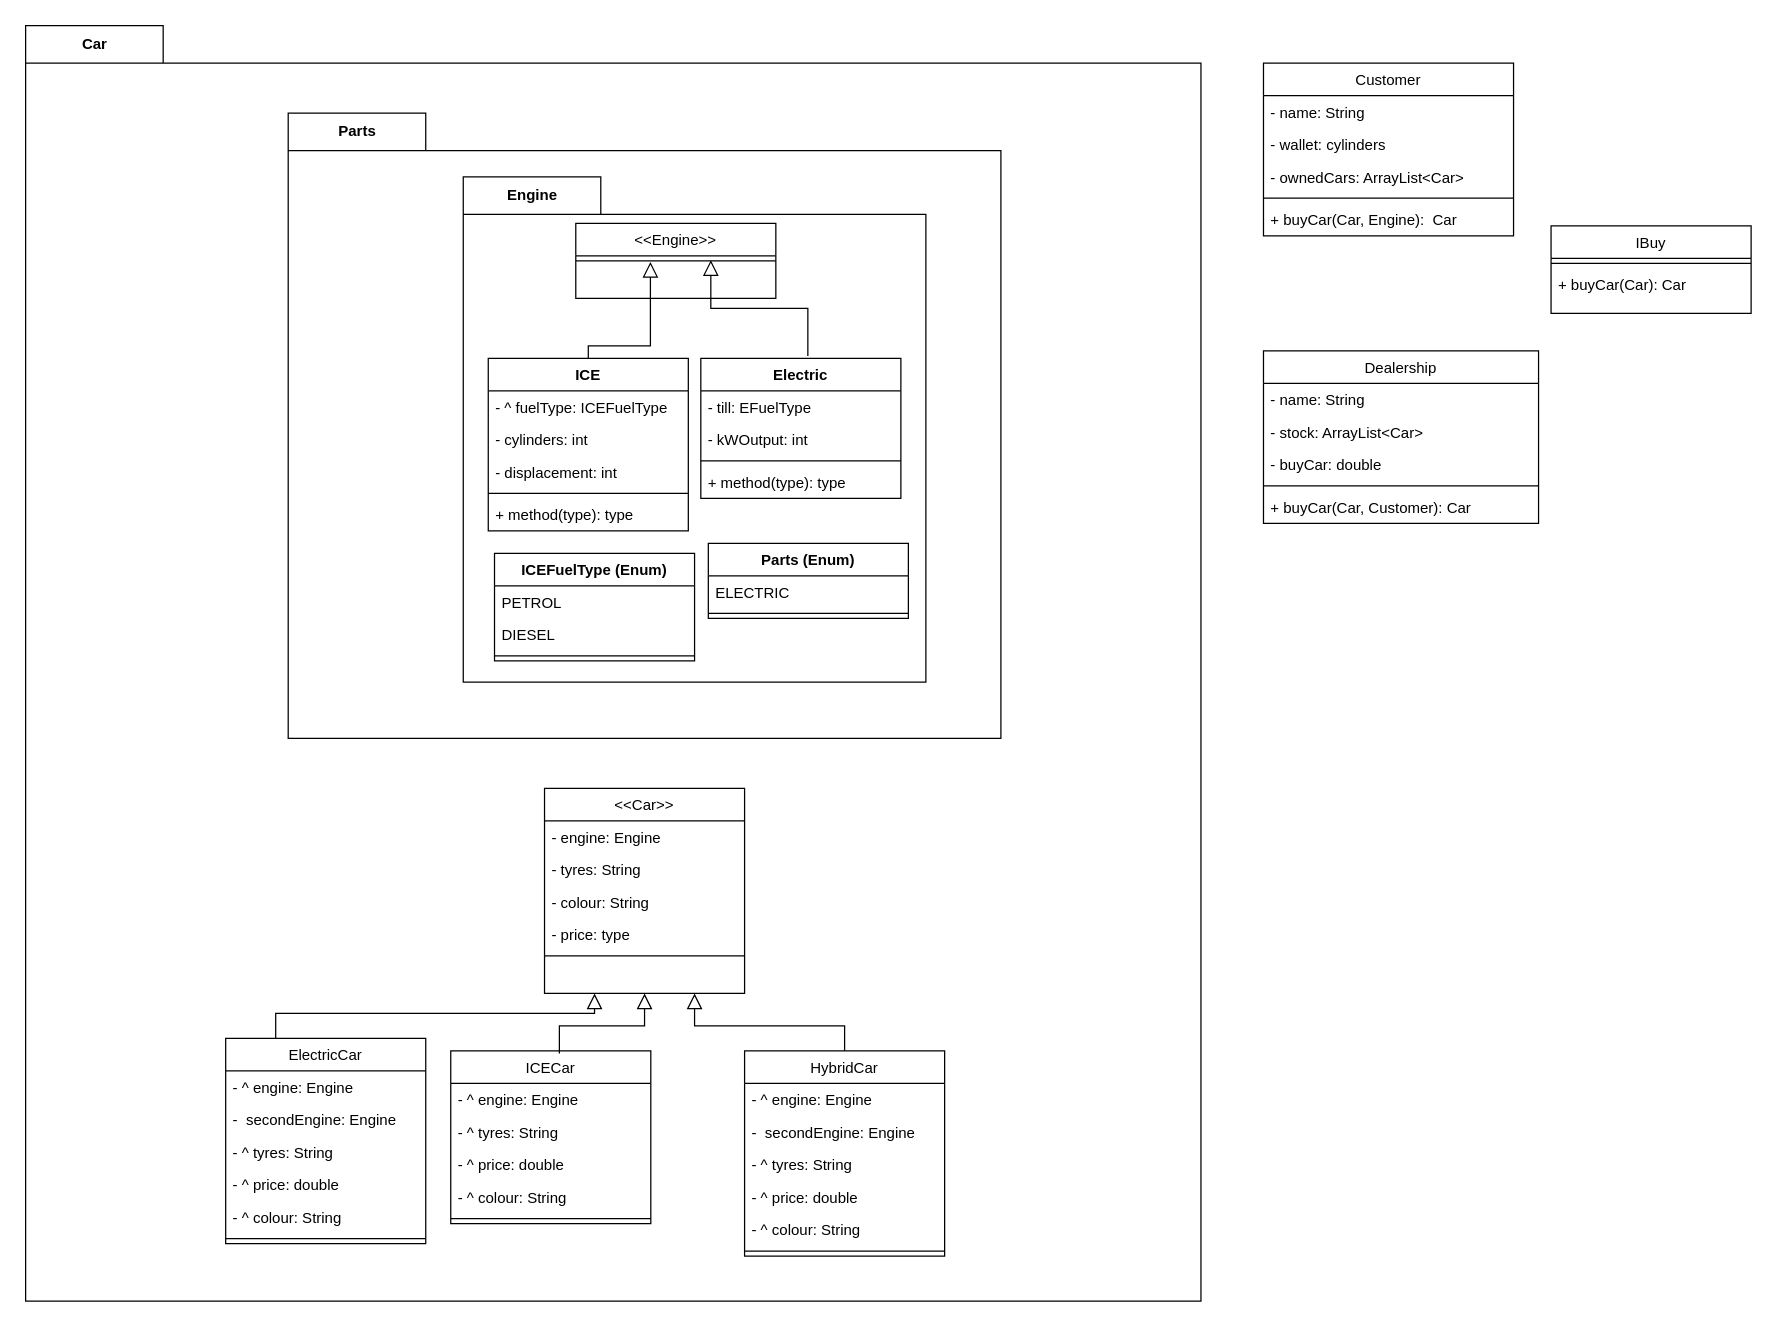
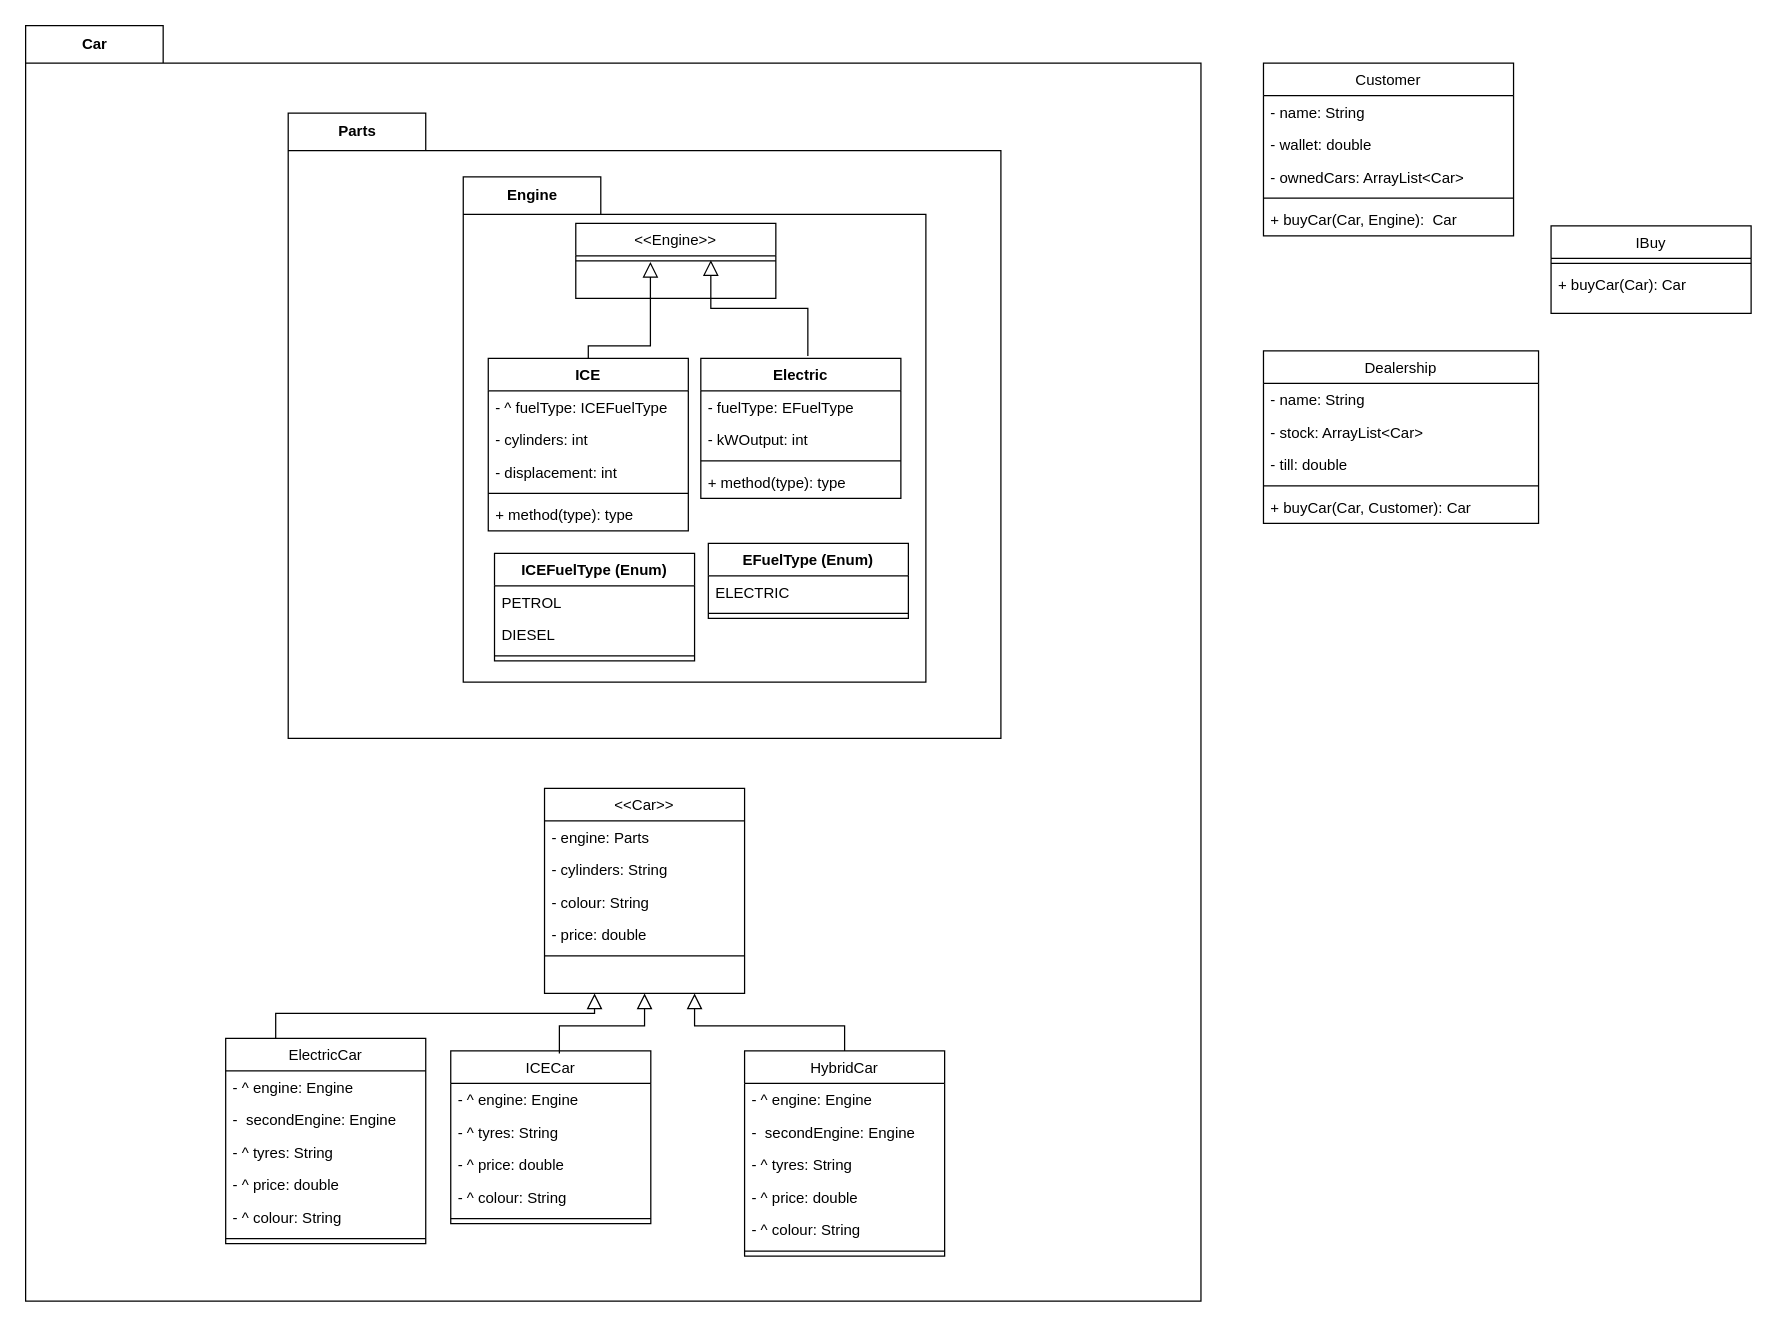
(1336, 145) -> (1326, 145)
(765, 408) -> (786, 408)
(1329, 465) -> (1315, 465)
(808, 560) -> (808, 560)
(609, 838) -> (606, 838)
(606, 870) -> (619, 870)
(598, 935) -> (605, 935)
